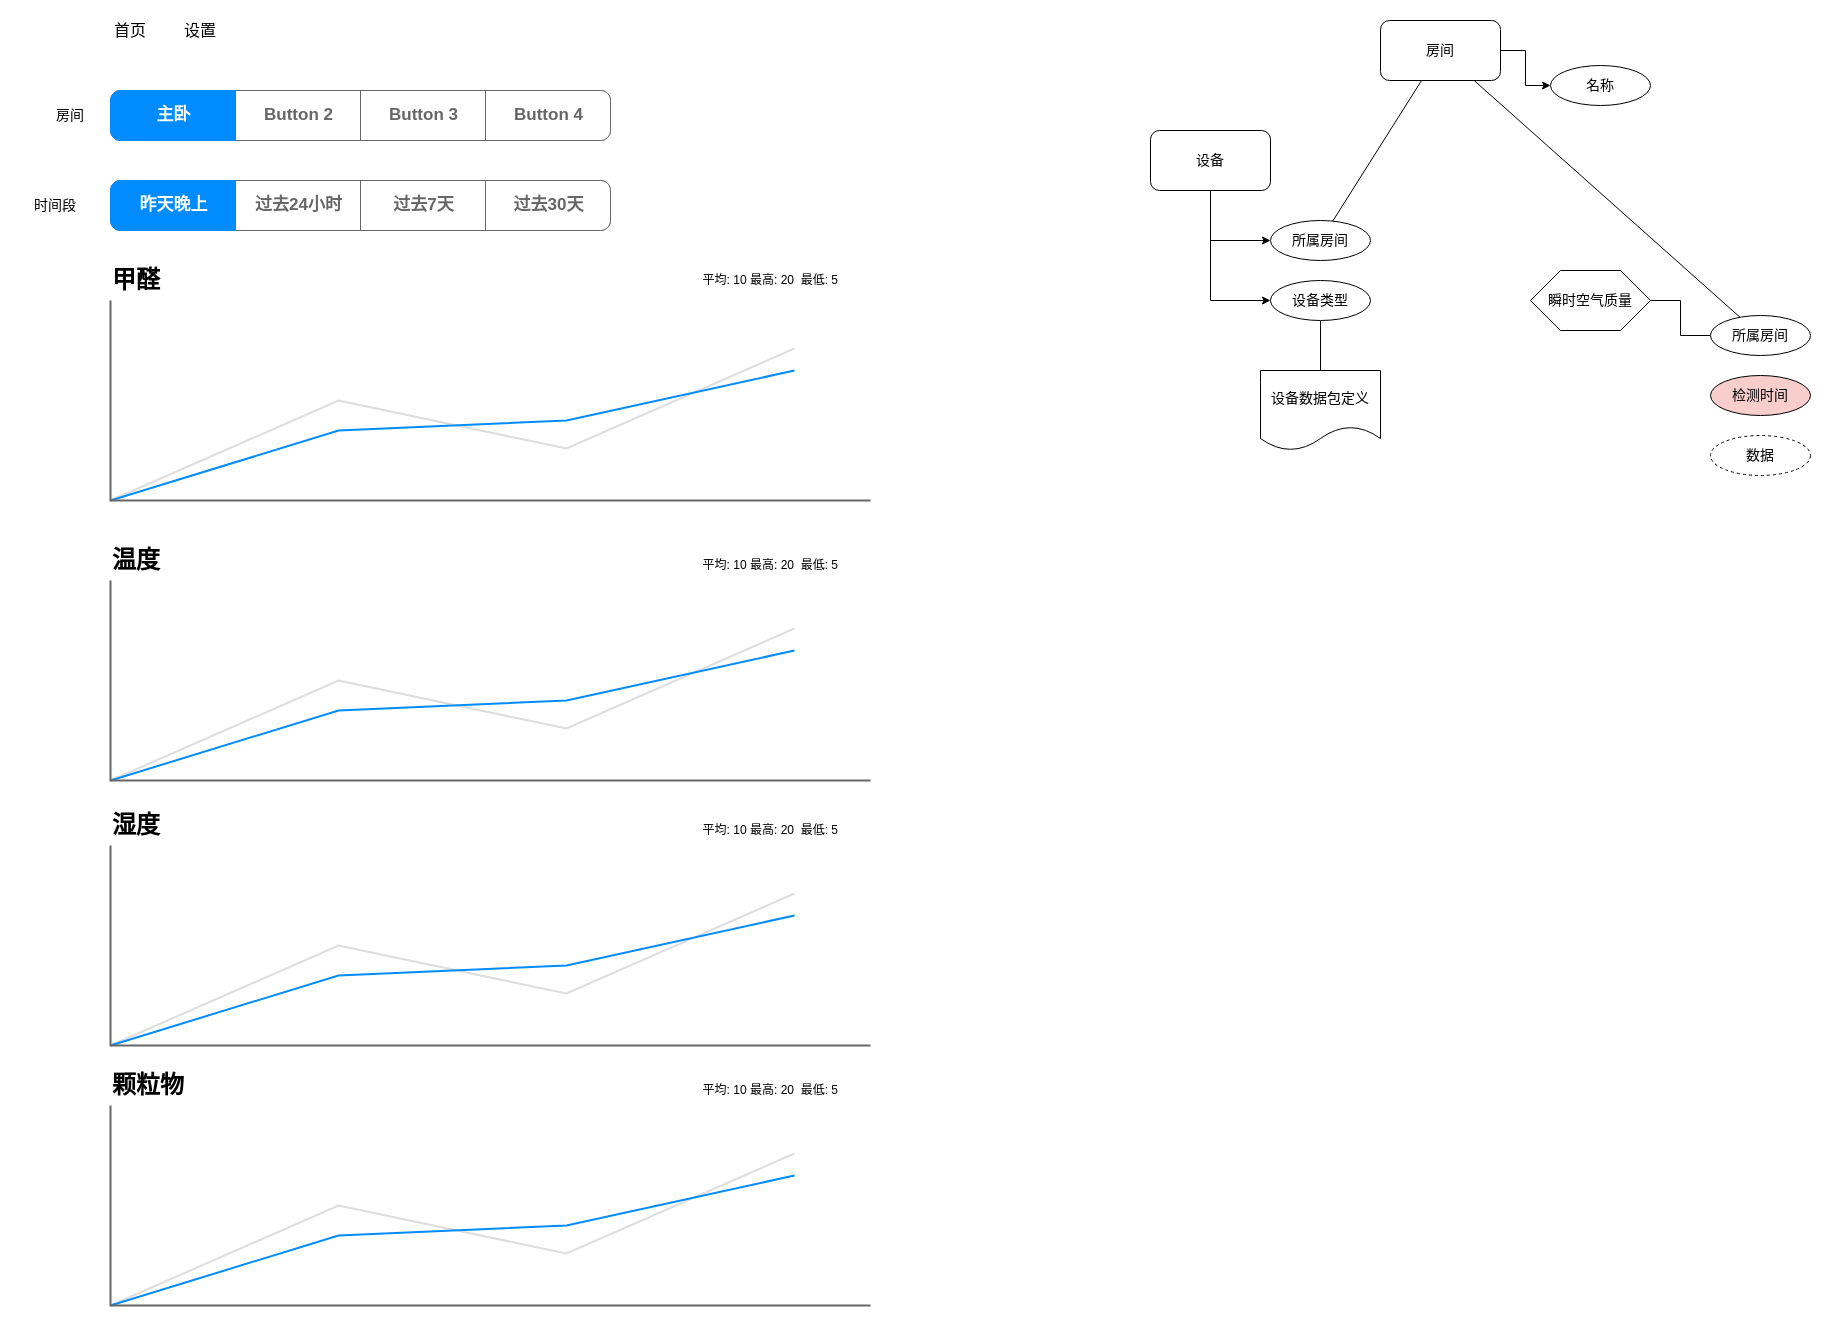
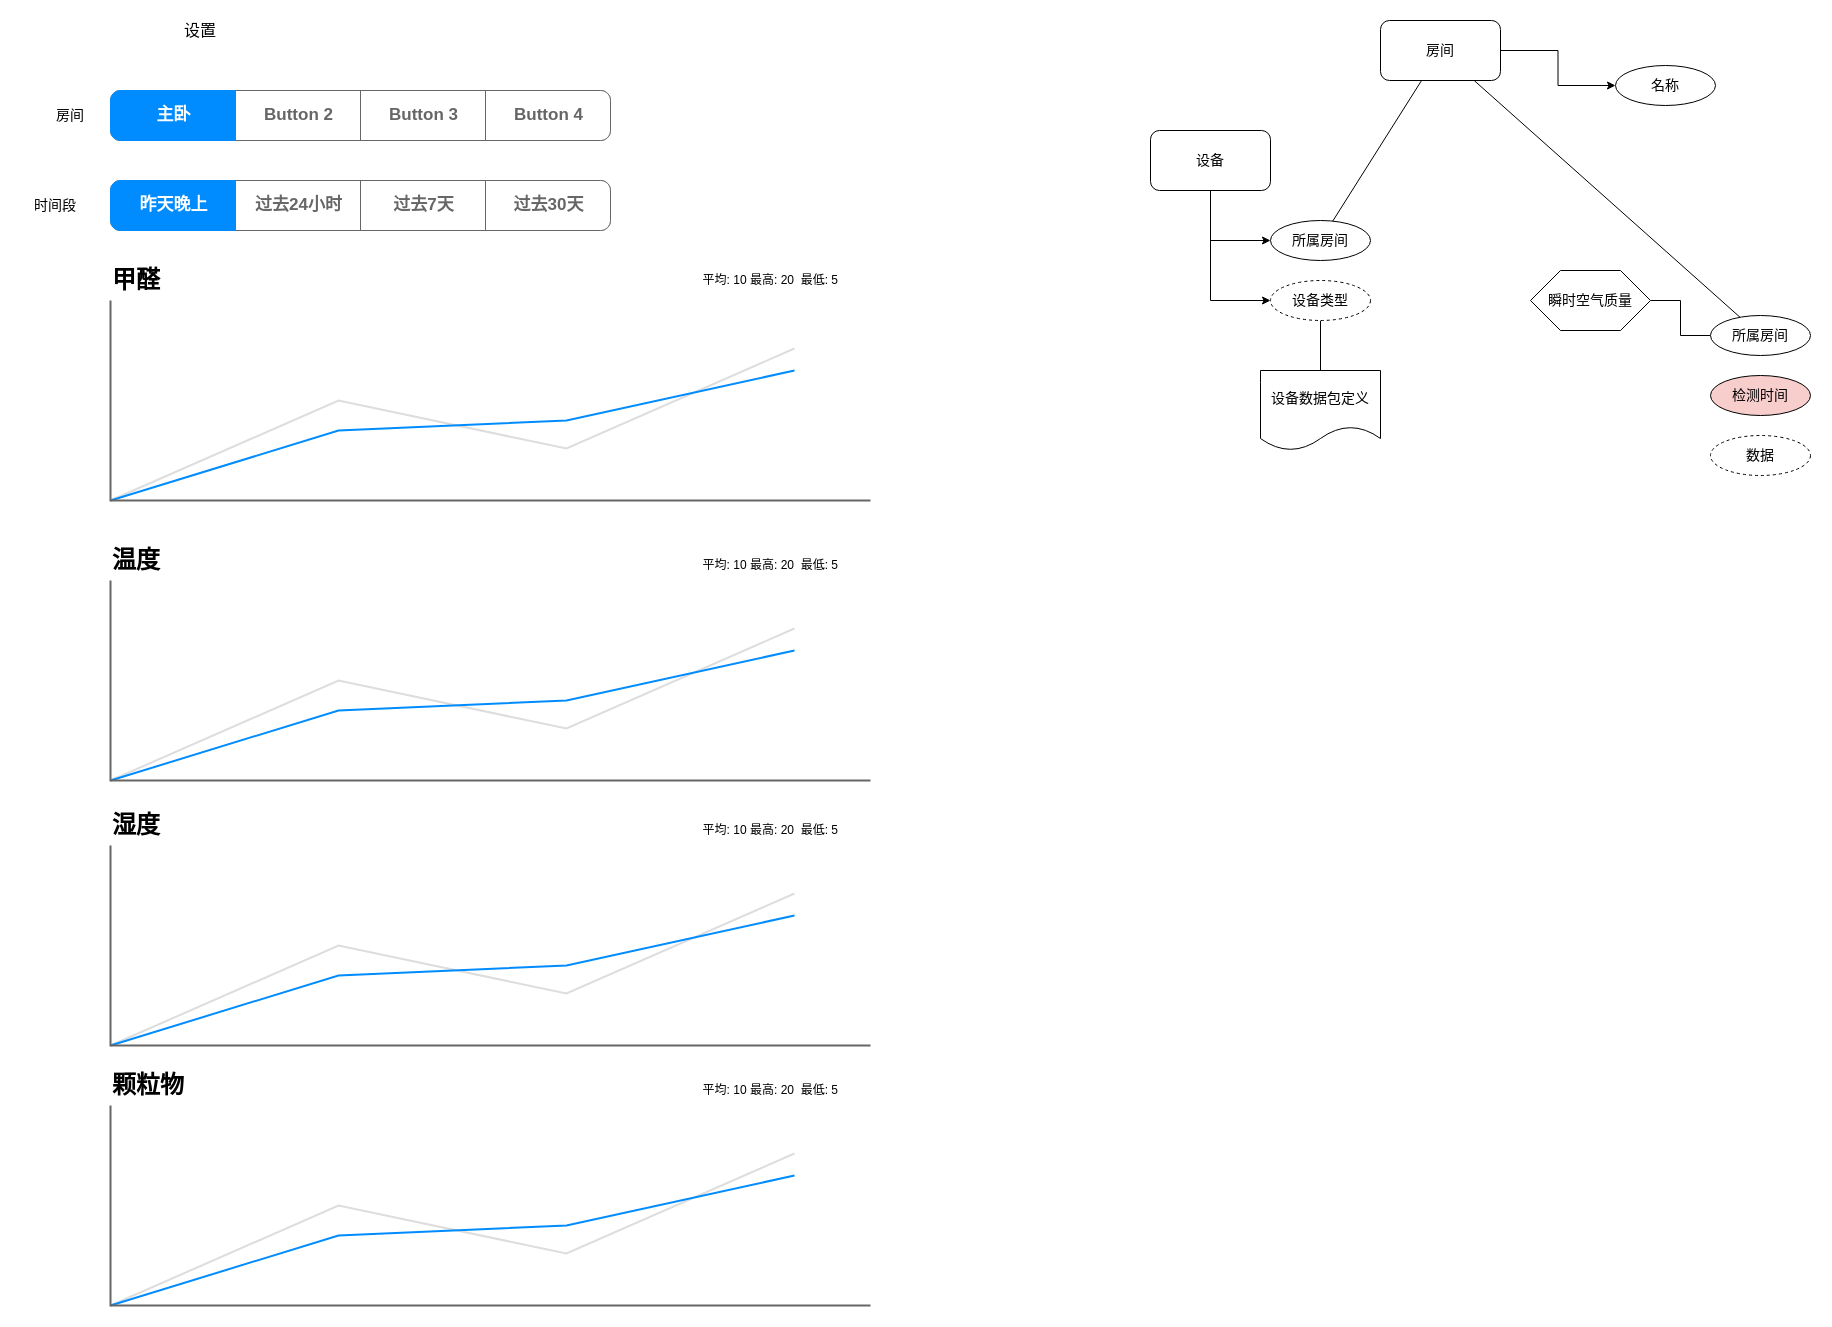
(131, 31) -> none
(1601, 86) -> (1666, 86)
(1321, 301) -> (1321, 301)
